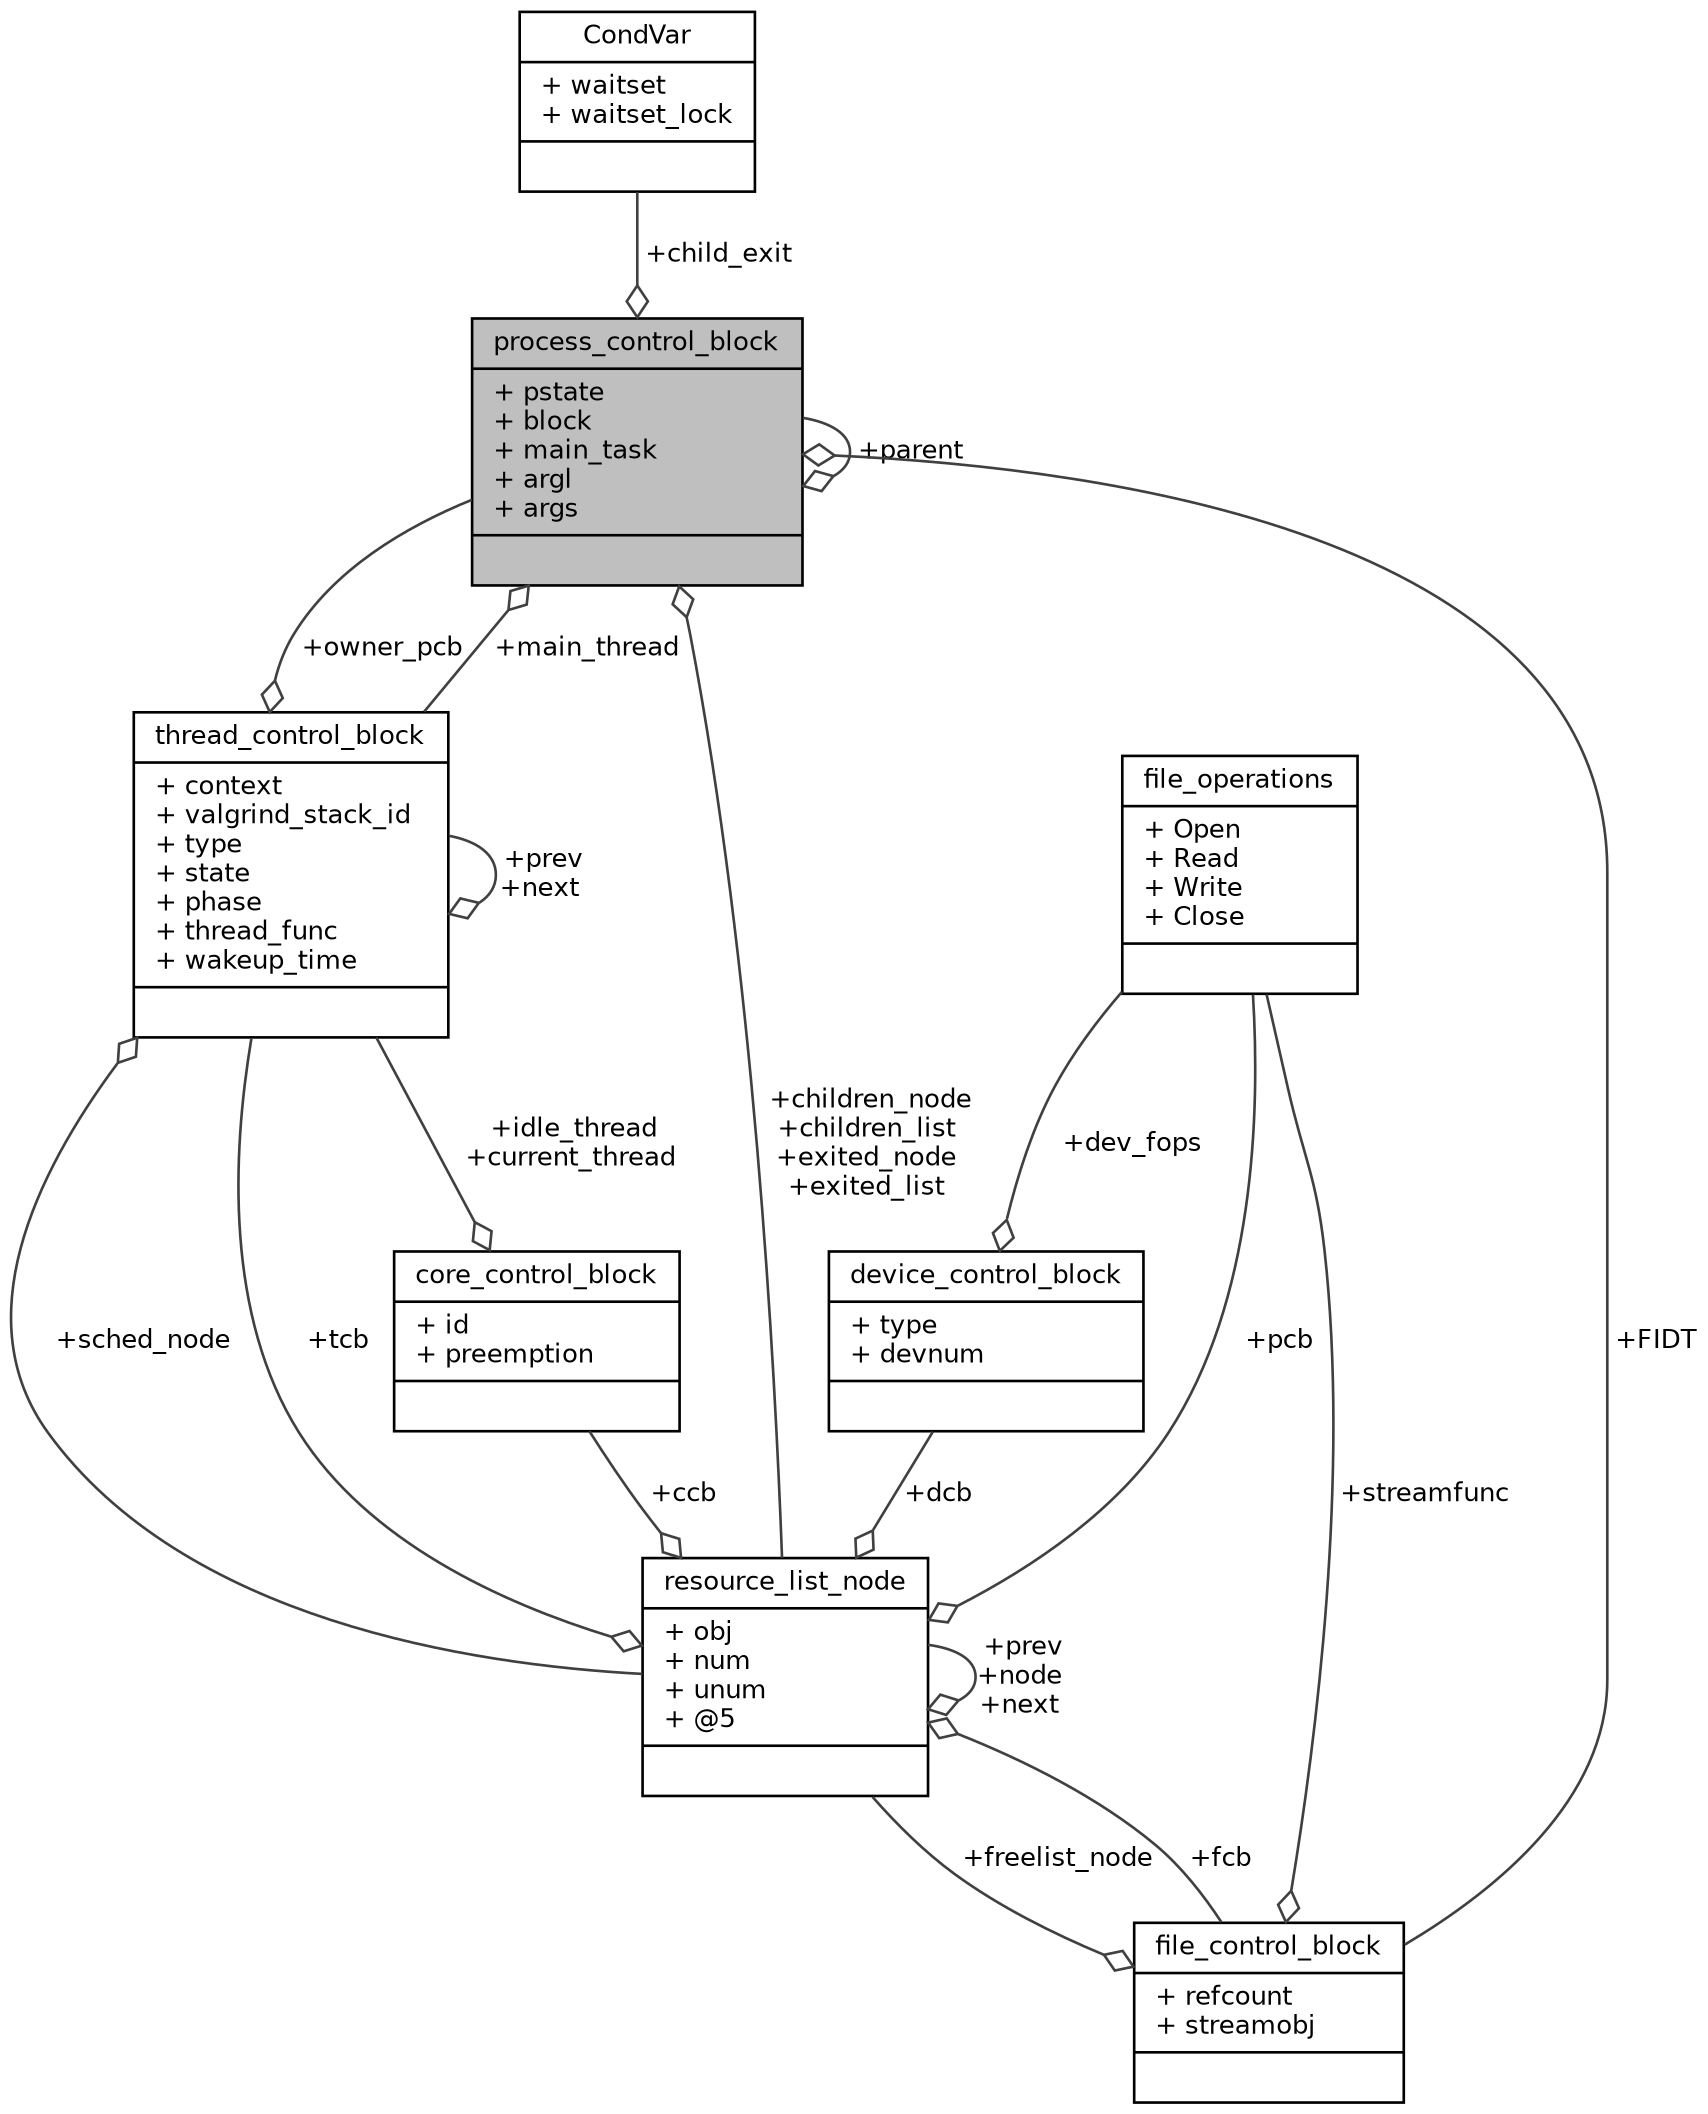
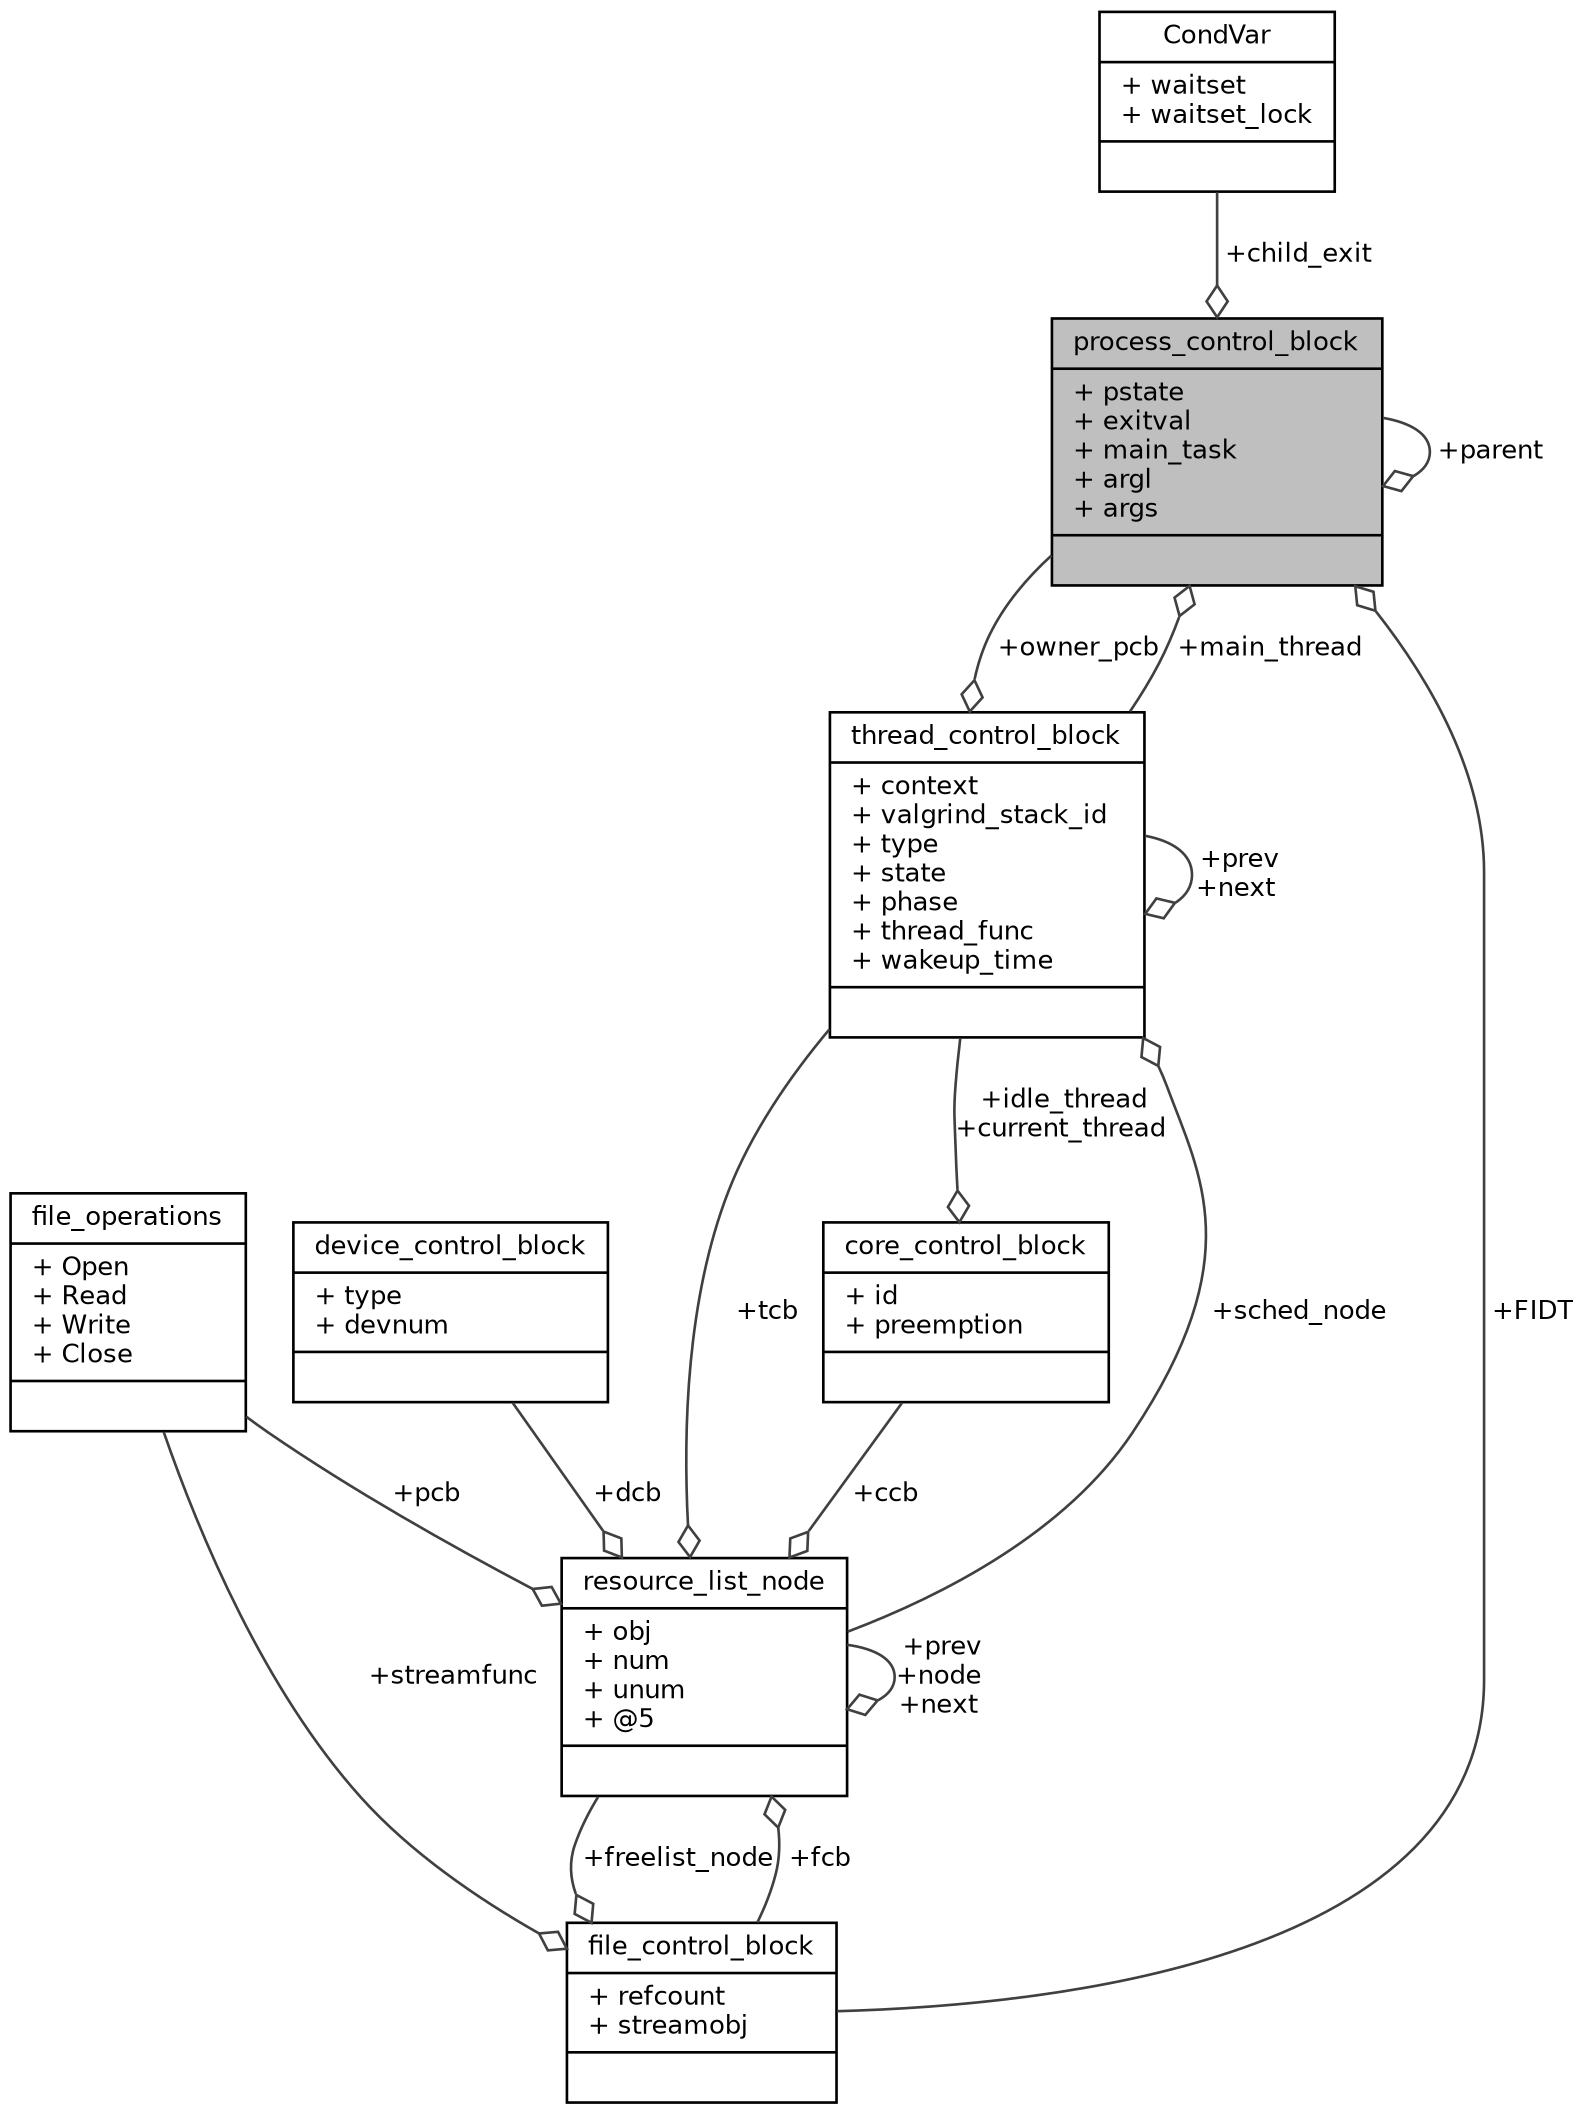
(543, 422) -> (1134, 422)
(751, 1086) -> none
(1049, 1097) -> none
